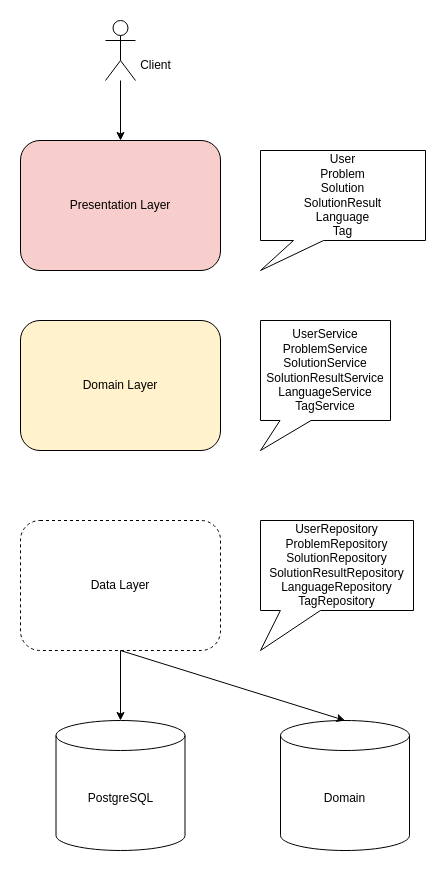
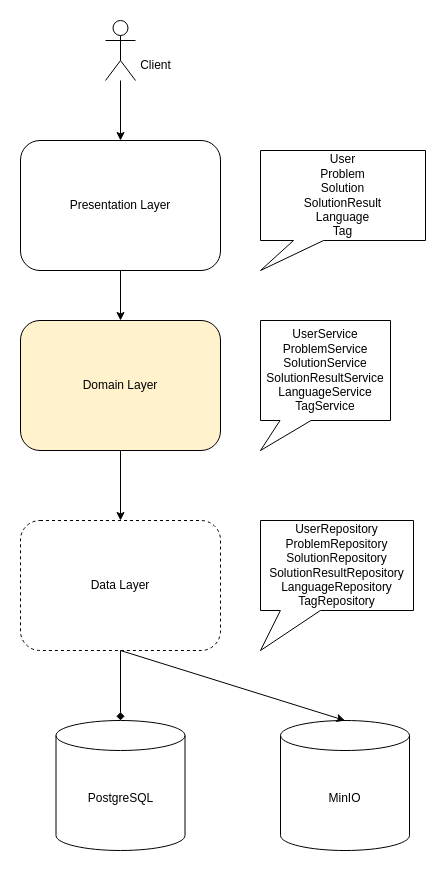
(121, 206) -> (121, 206)
none -> (121, 292)
none -> (121, 482)
(121, 712) -> (121, 712)
(345, 799) -> (345, 799)
